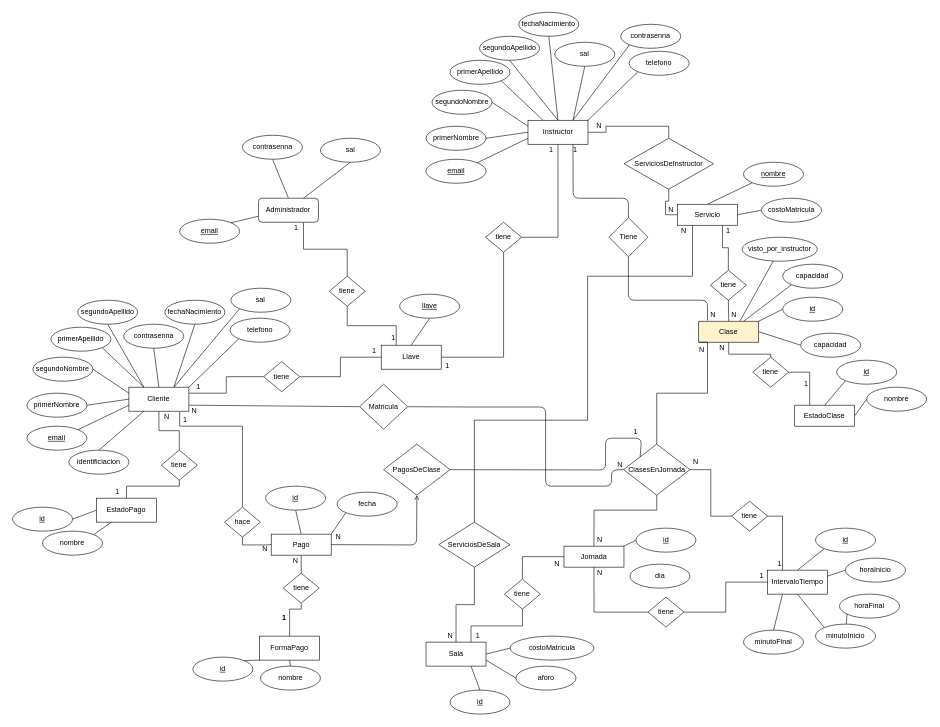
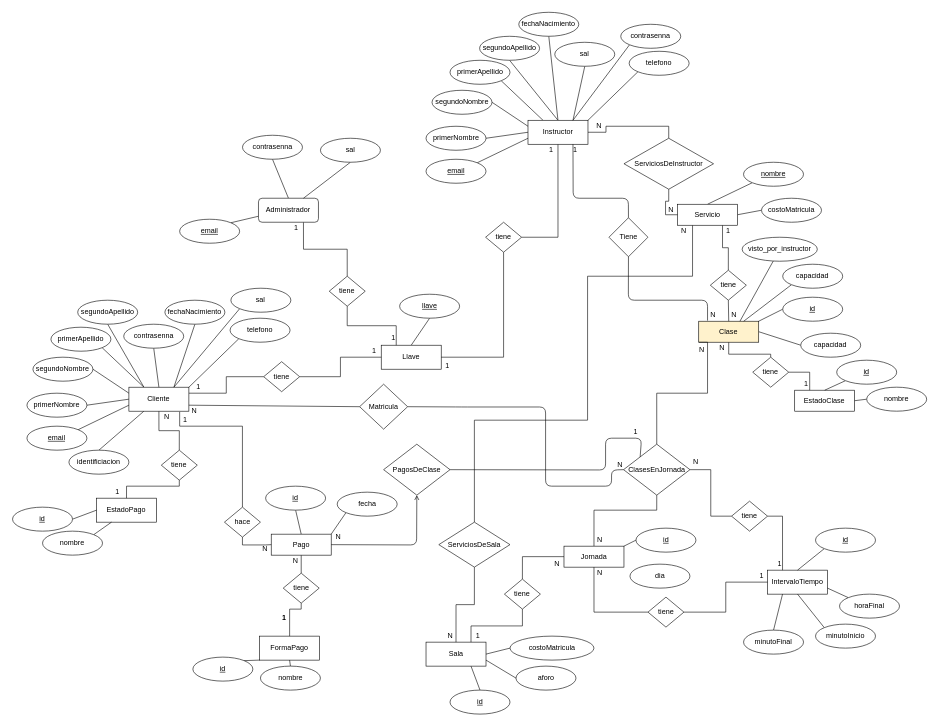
(825, 416) -> (825, 401)
(876, 570) -> none
(837, 573) -> none
(847, 618) -> (838, 593)
